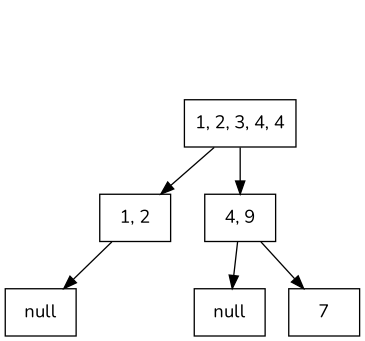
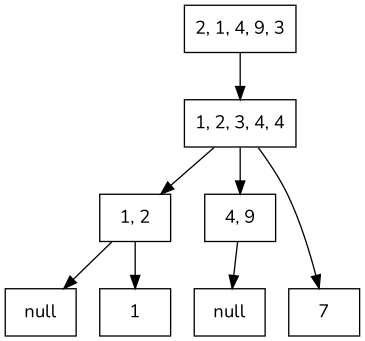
none -> (240, 29)
(278, 260) -> (294, 208)
none -> (135, 312)
